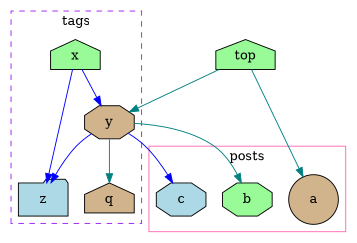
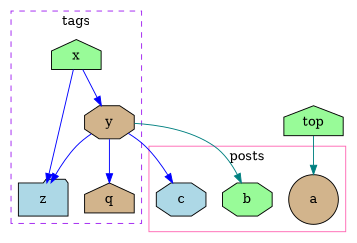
(178, 89) -> none
(109, 156) -> (109, 156)
